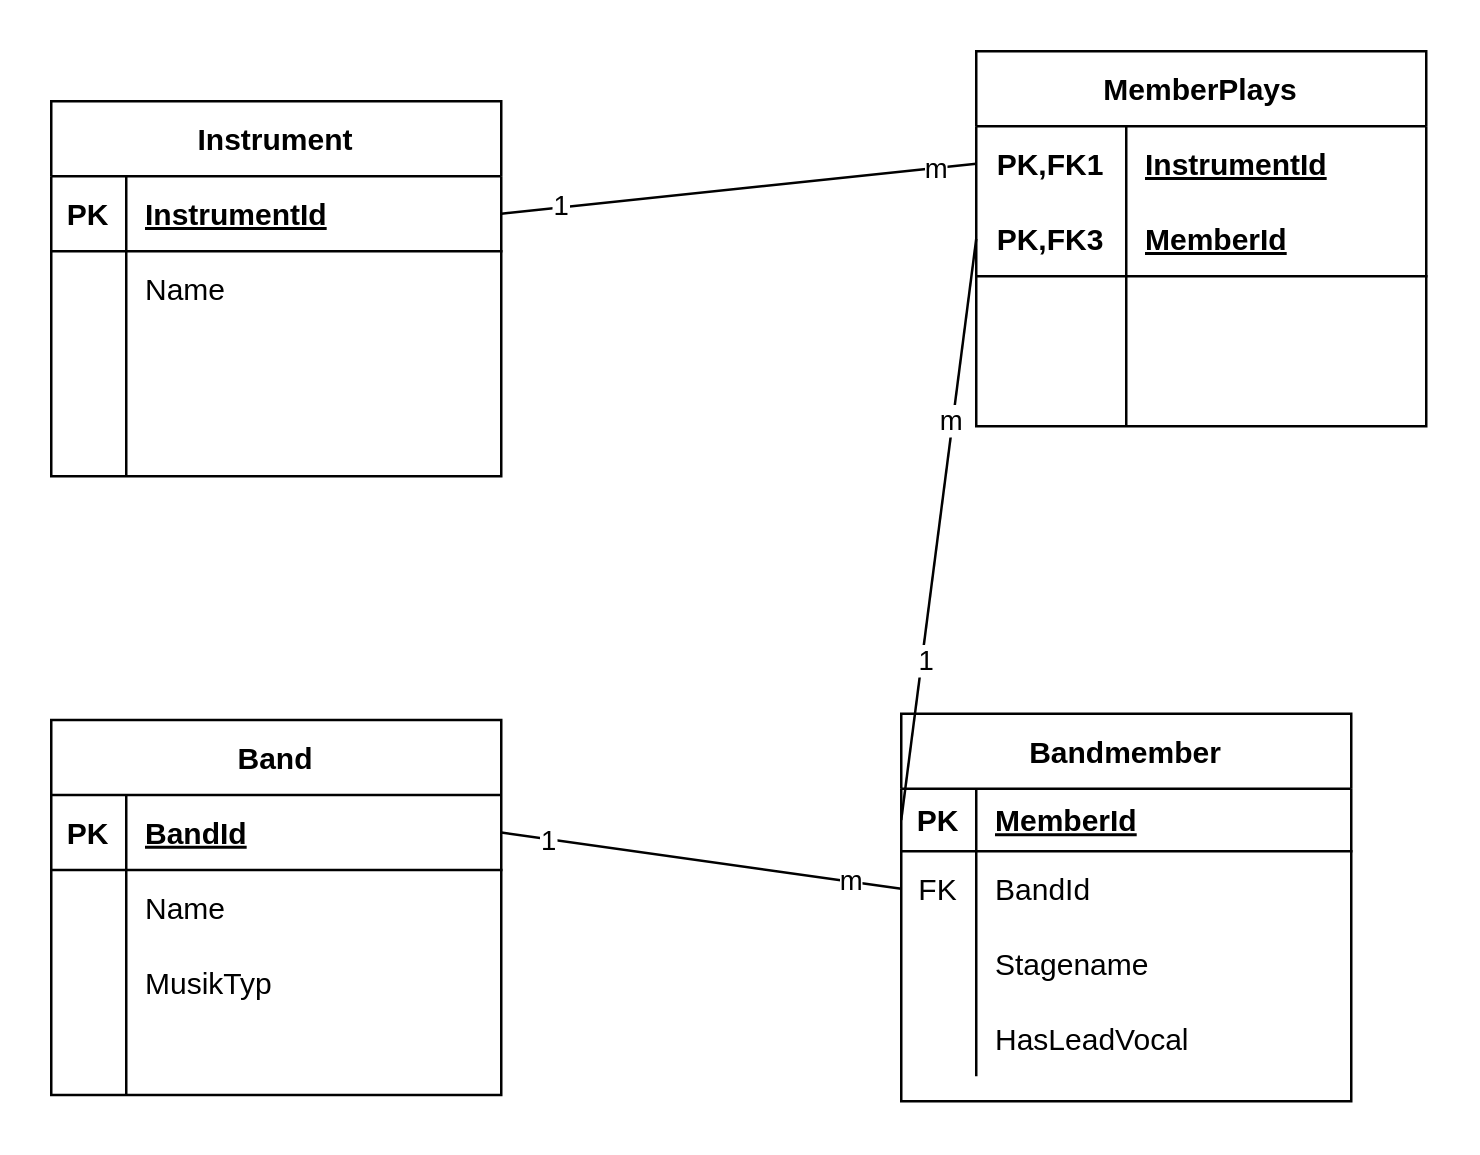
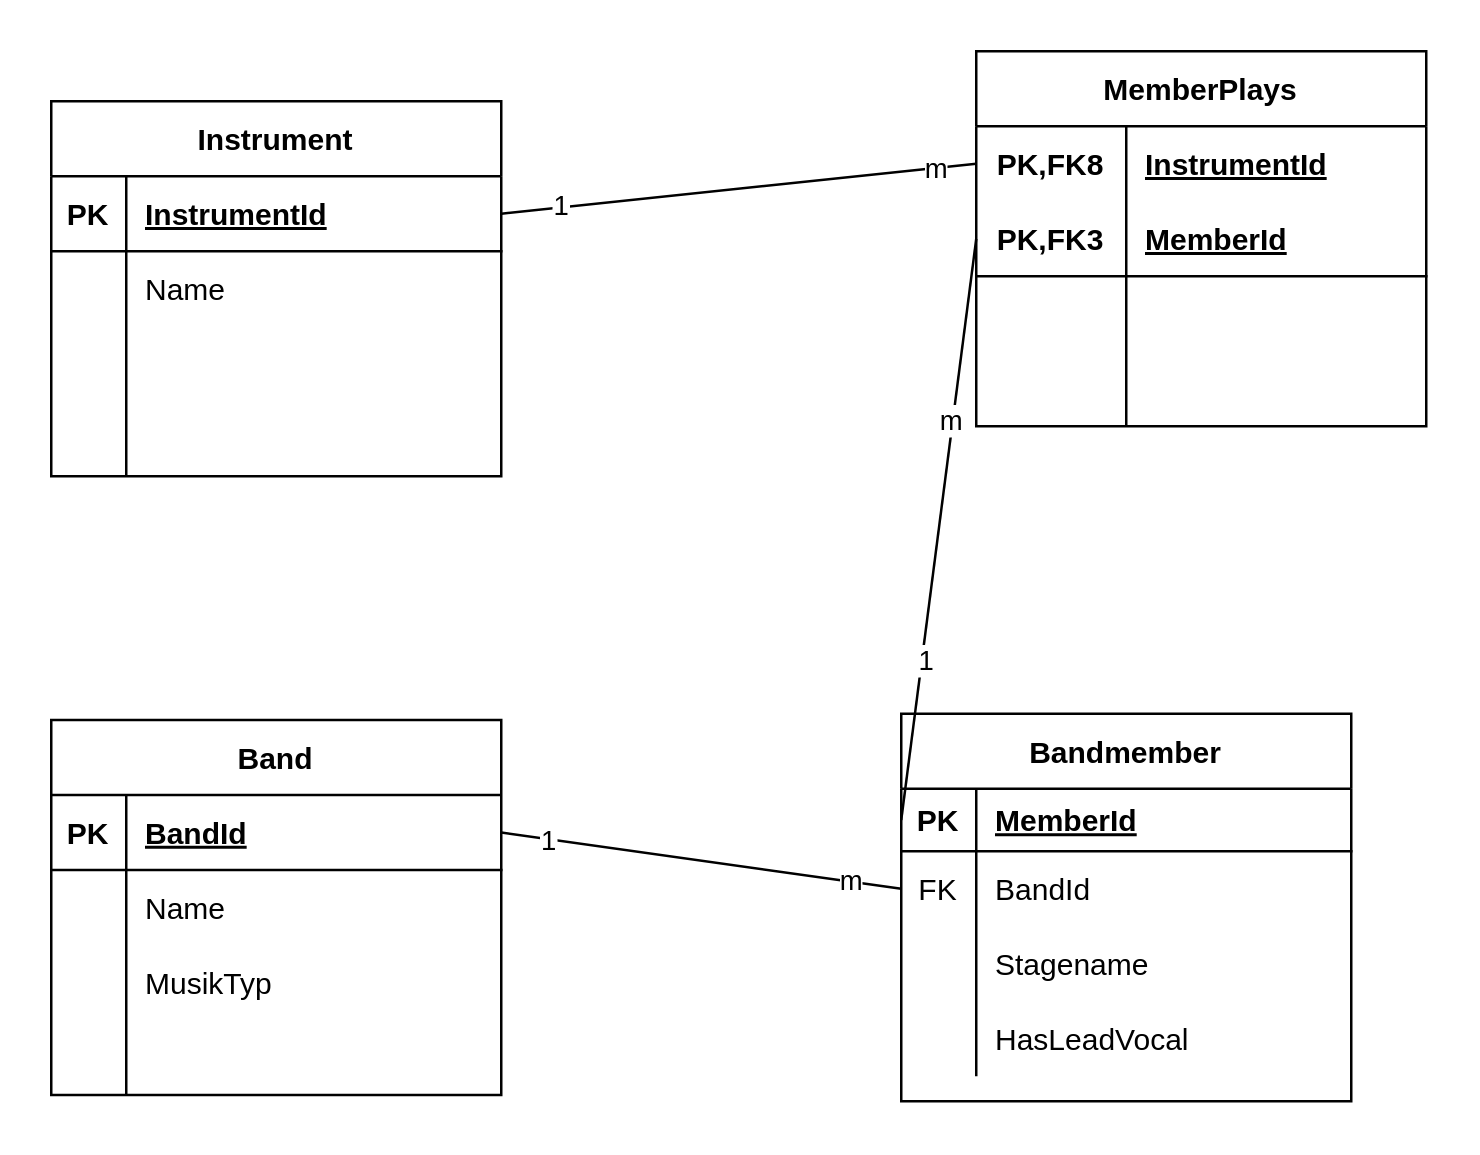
(1050, 165) -> (1050, 165)
